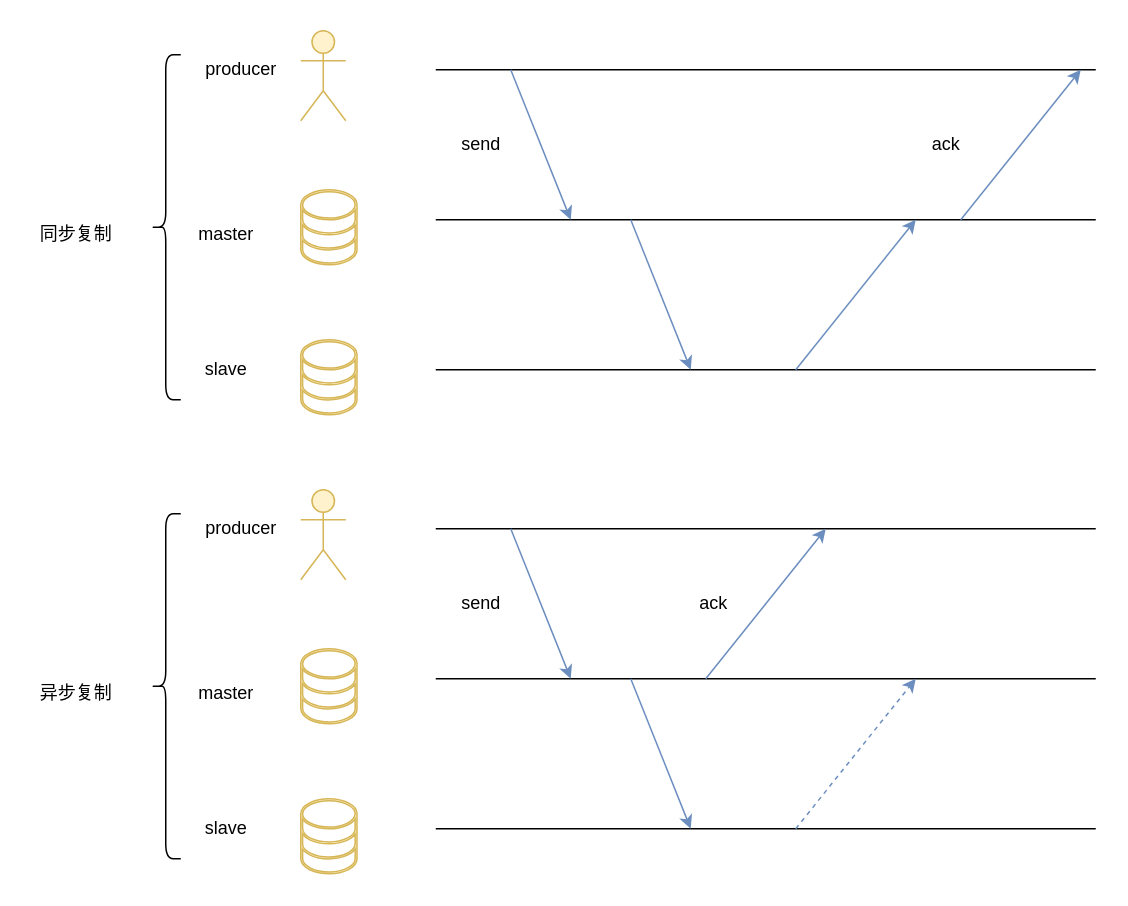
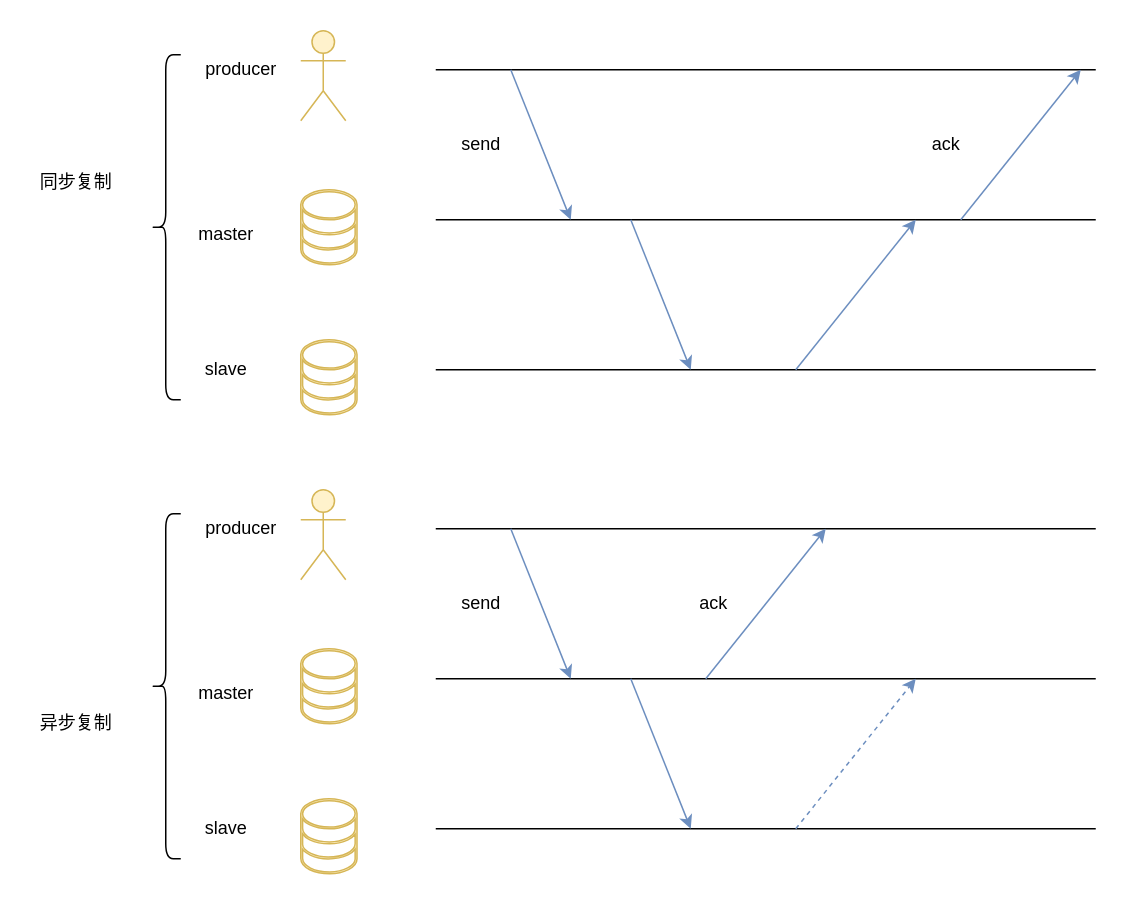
(76, 235) -> (76, 182)
(76, 694) -> (76, 724)
